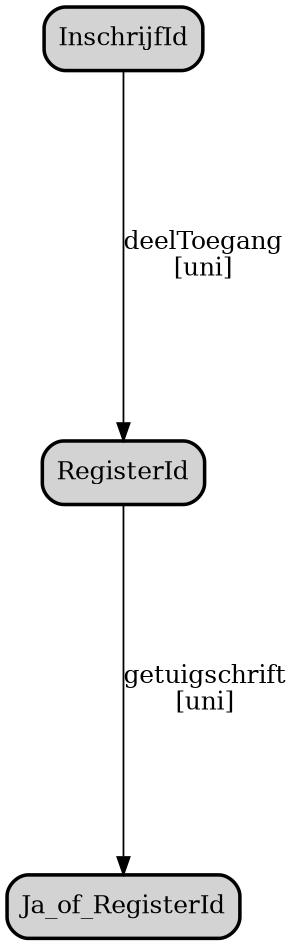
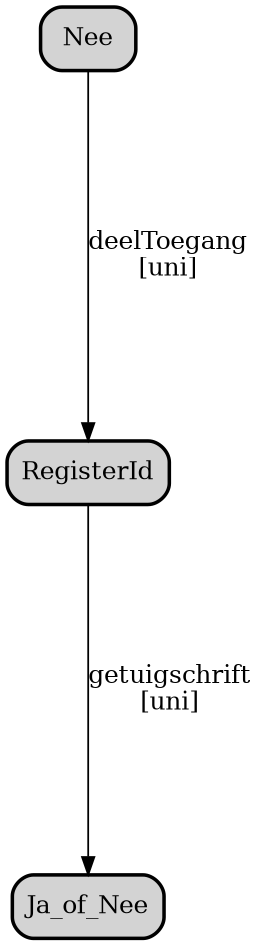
(123, 39) -> (88, 39)
(123, 907) -> (88, 907)
